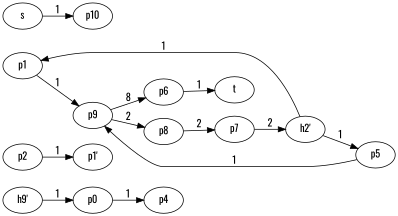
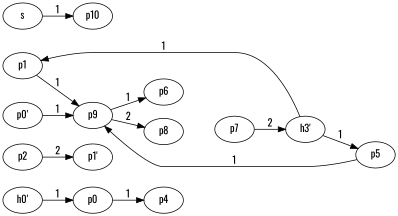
(235, 90) -> none
(128, 98) -> (128, 98)
none -> (23, 115)
(305, 129) -> (305, 129)
(195, 131) -> none
(58, 152) -> (58, 152)
(23, 200) -> (23, 200)
